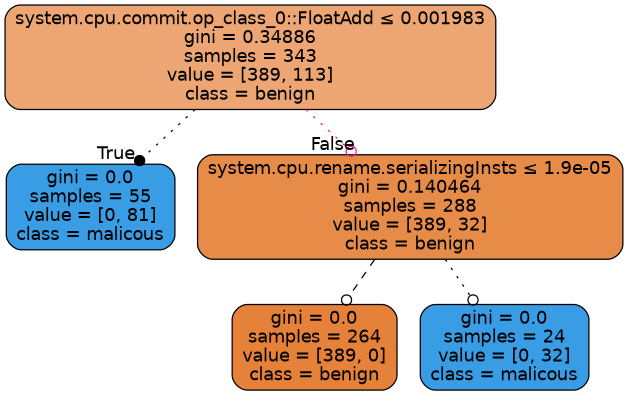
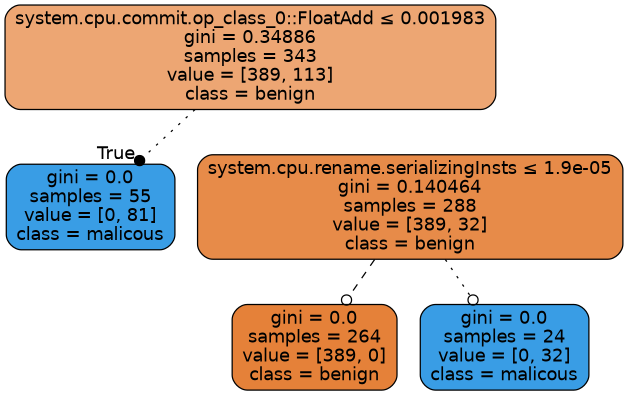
(327, 129) -> none
